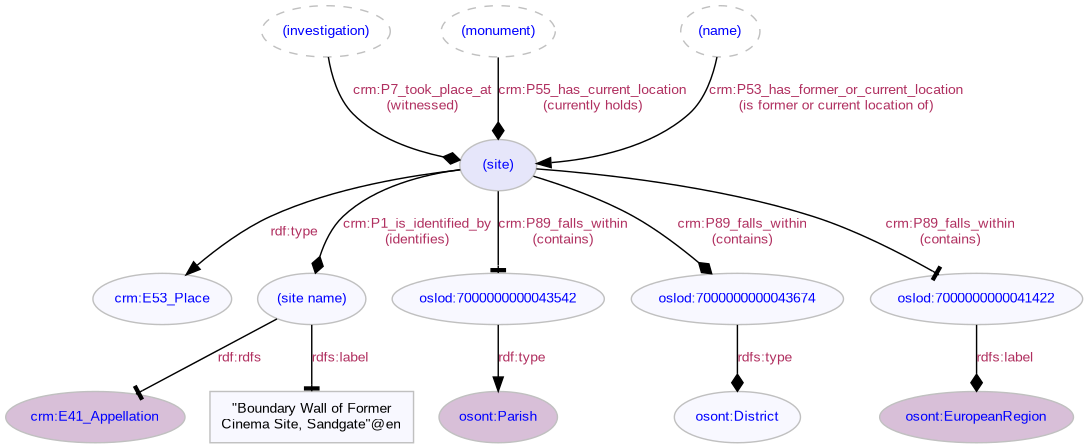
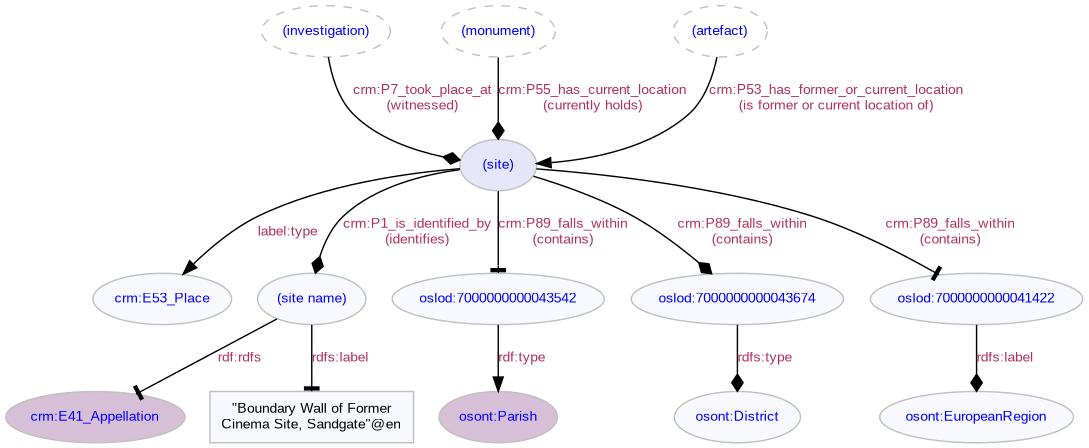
(720, 31) -> (720, 31)
(295, 232) -> (288, 232)
(977, 417) -> (977, 417)
